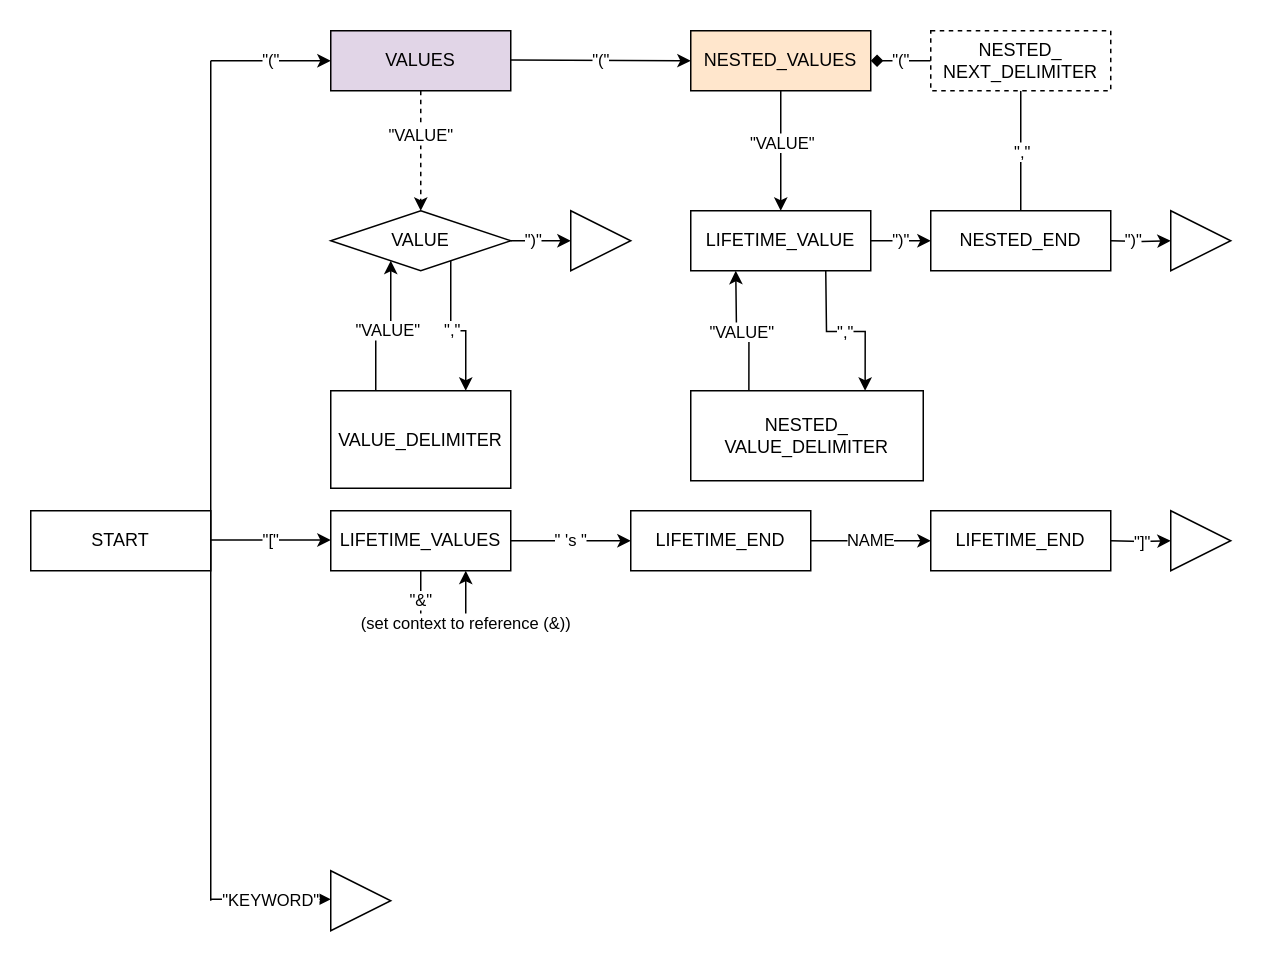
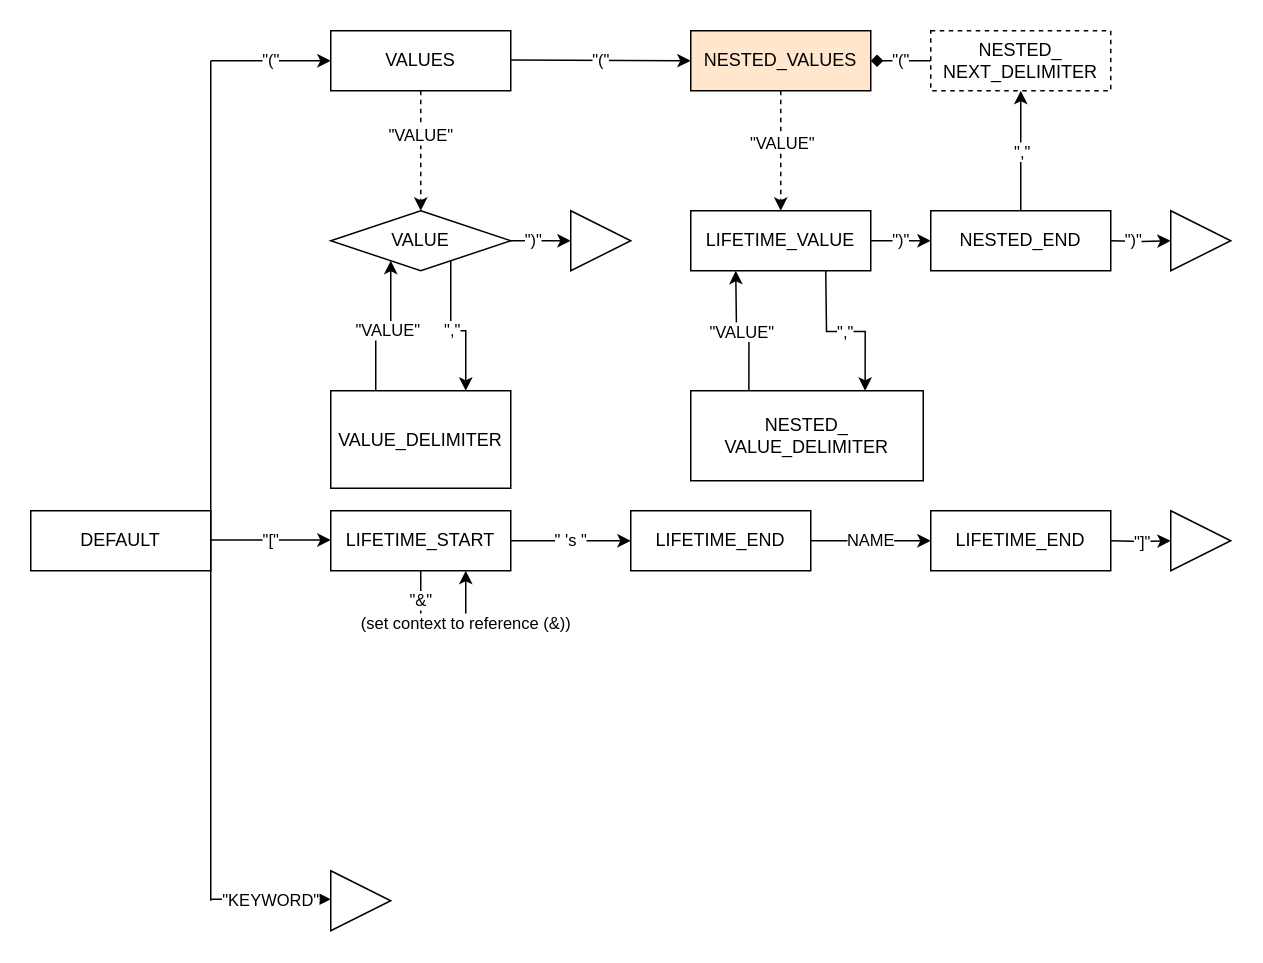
(421, 61) -> (421, 61)
(1021, 97) -> (1021, 102)
(781, 175) -> (781, 175)
(121, 541) -> (121, 541)
(421, 541) -> (421, 541)
